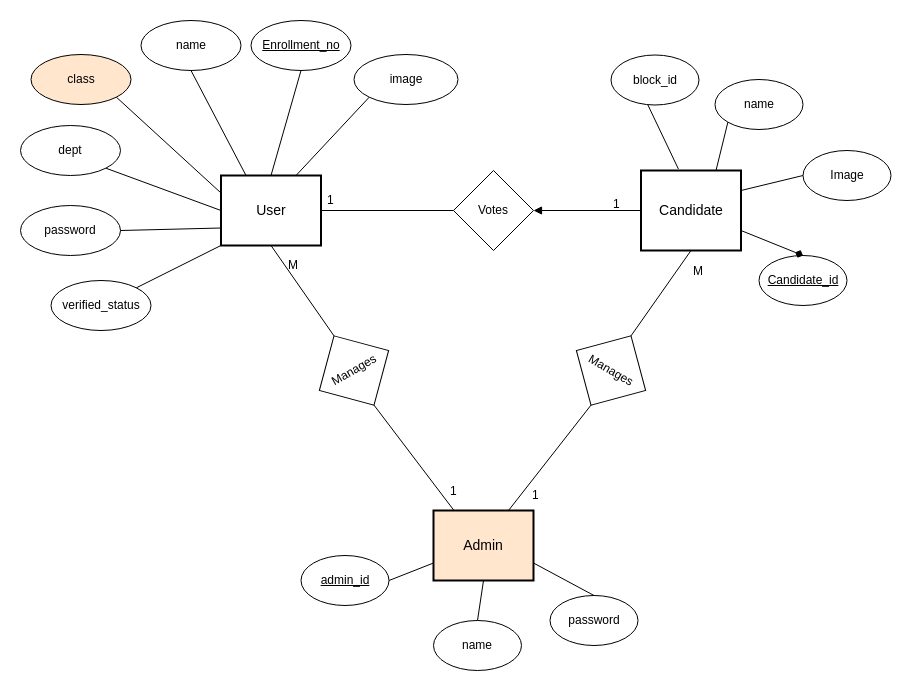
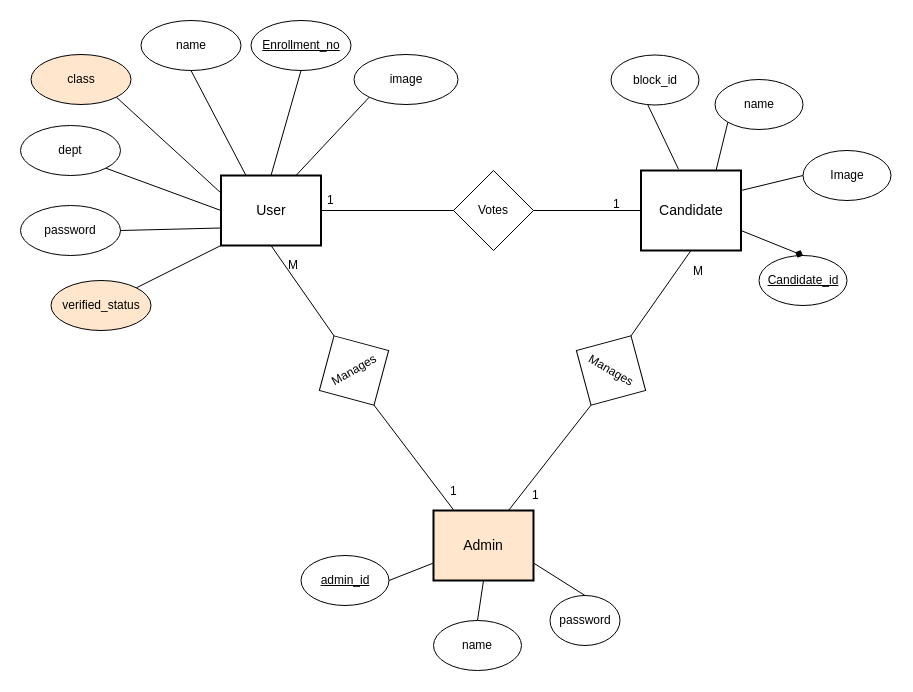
(543, 211) -> (539, 211)
(101, 306) -> (101, 306)
(594, 621) -> (585, 621)
